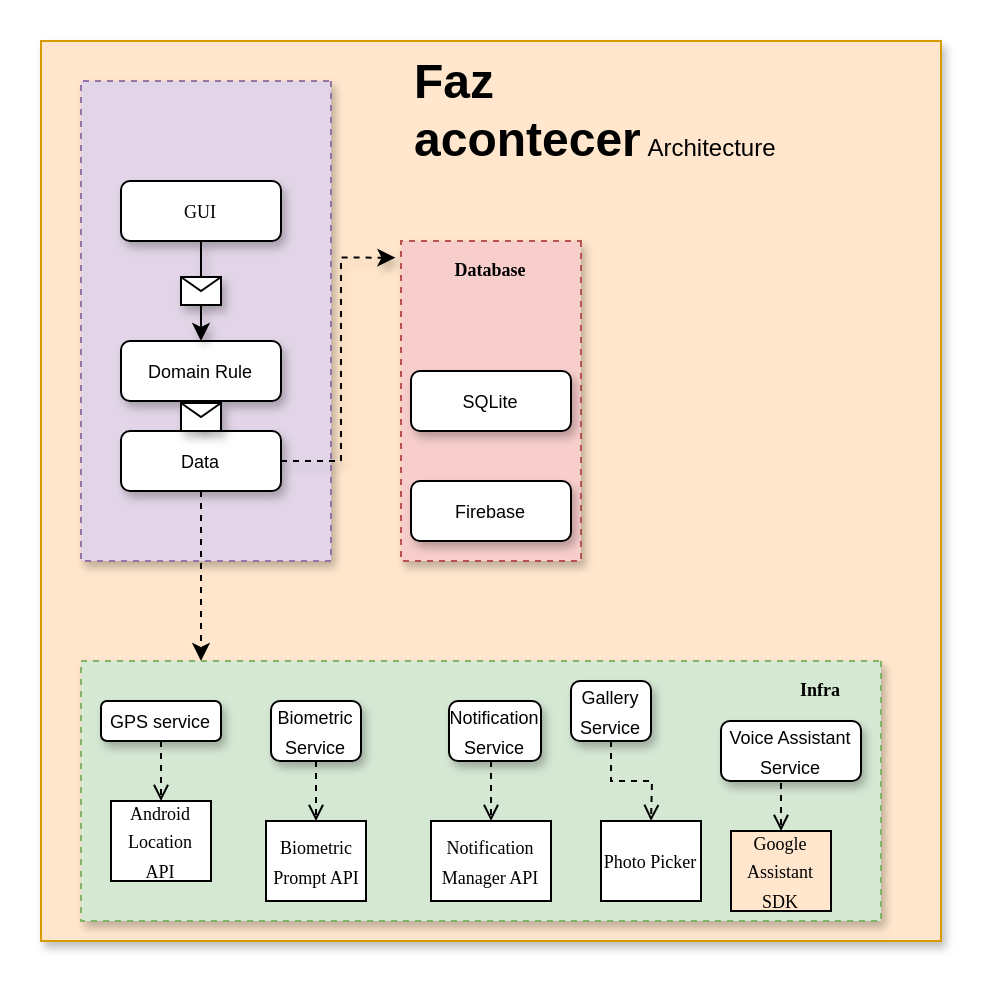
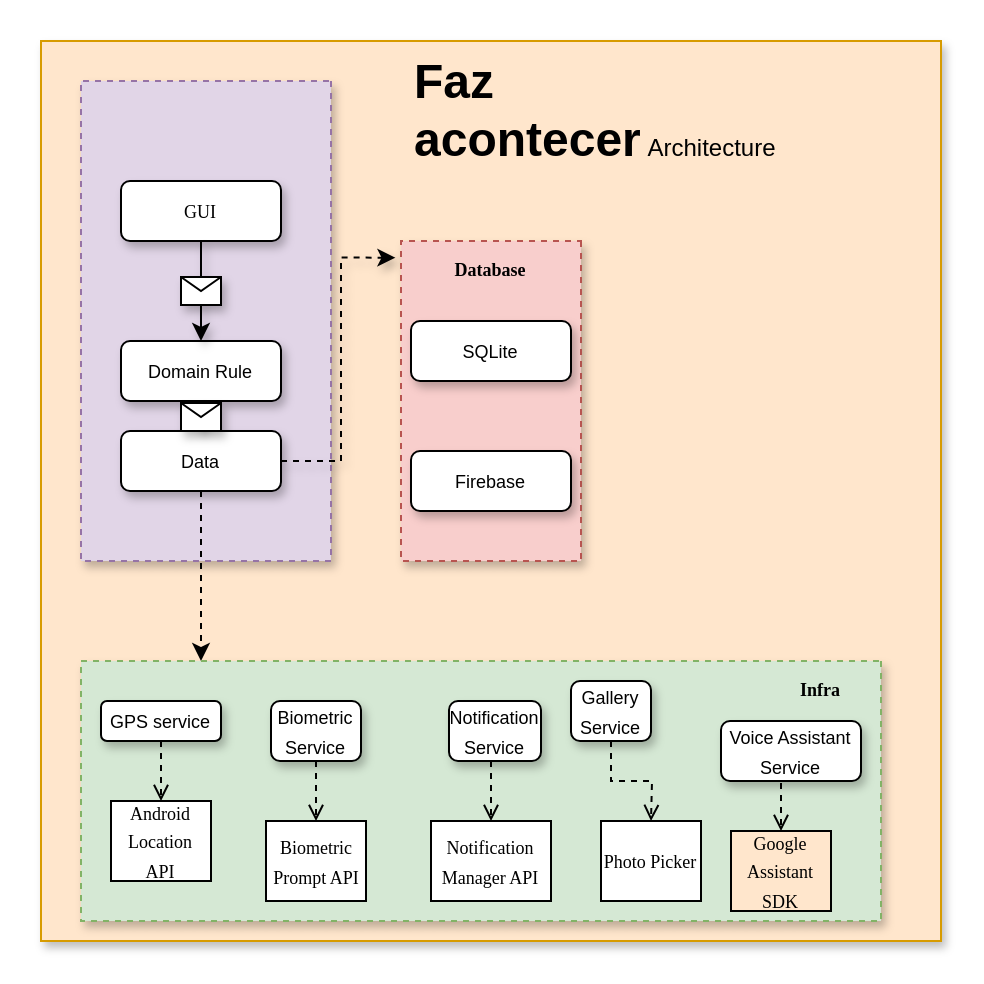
(491, 401) -> (491, 351)
(491, 511) -> (491, 481)
